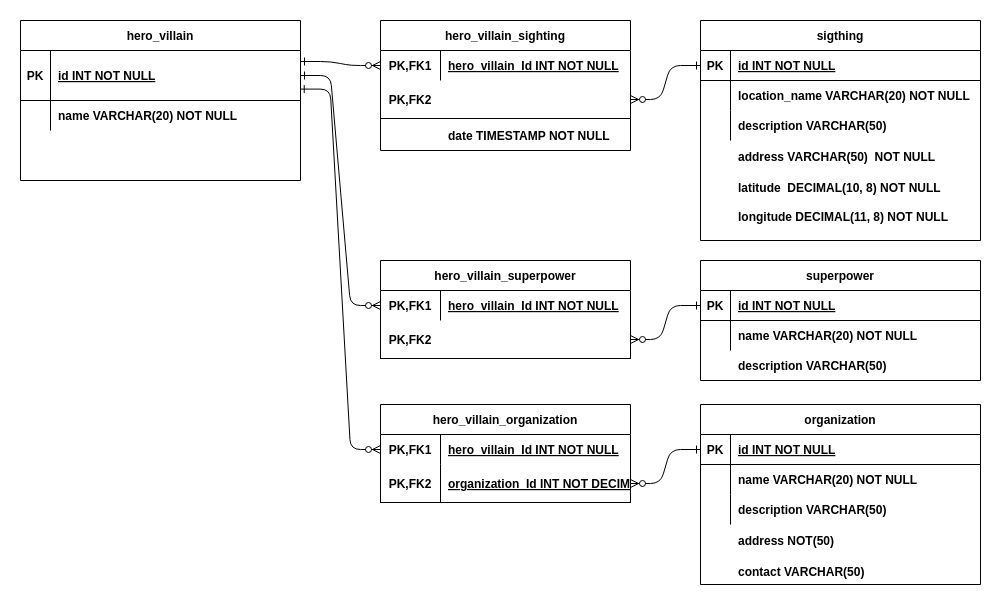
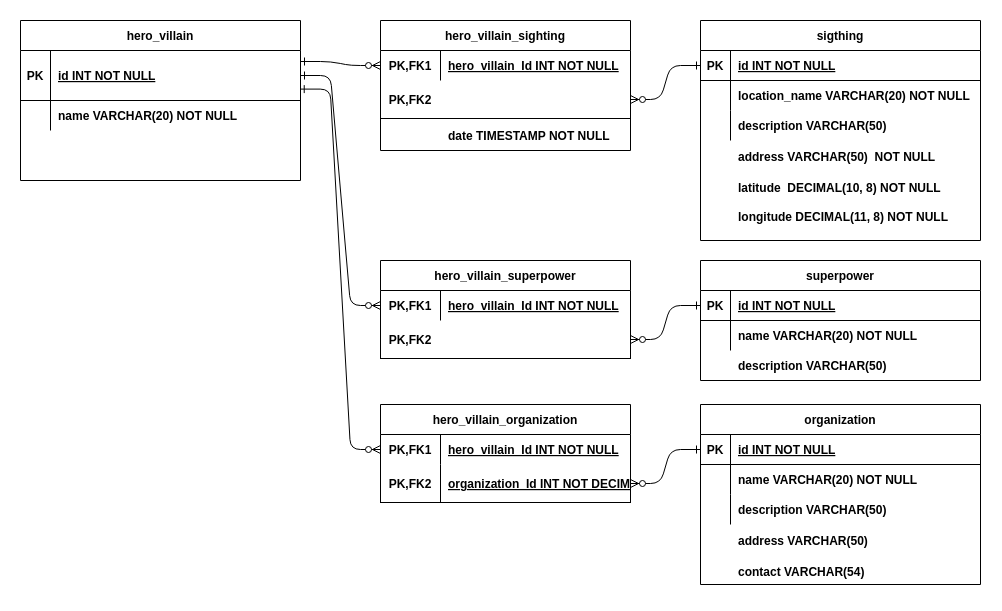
(787, 541) -> (800, 541)
(800, 572) -> (800, 572)
